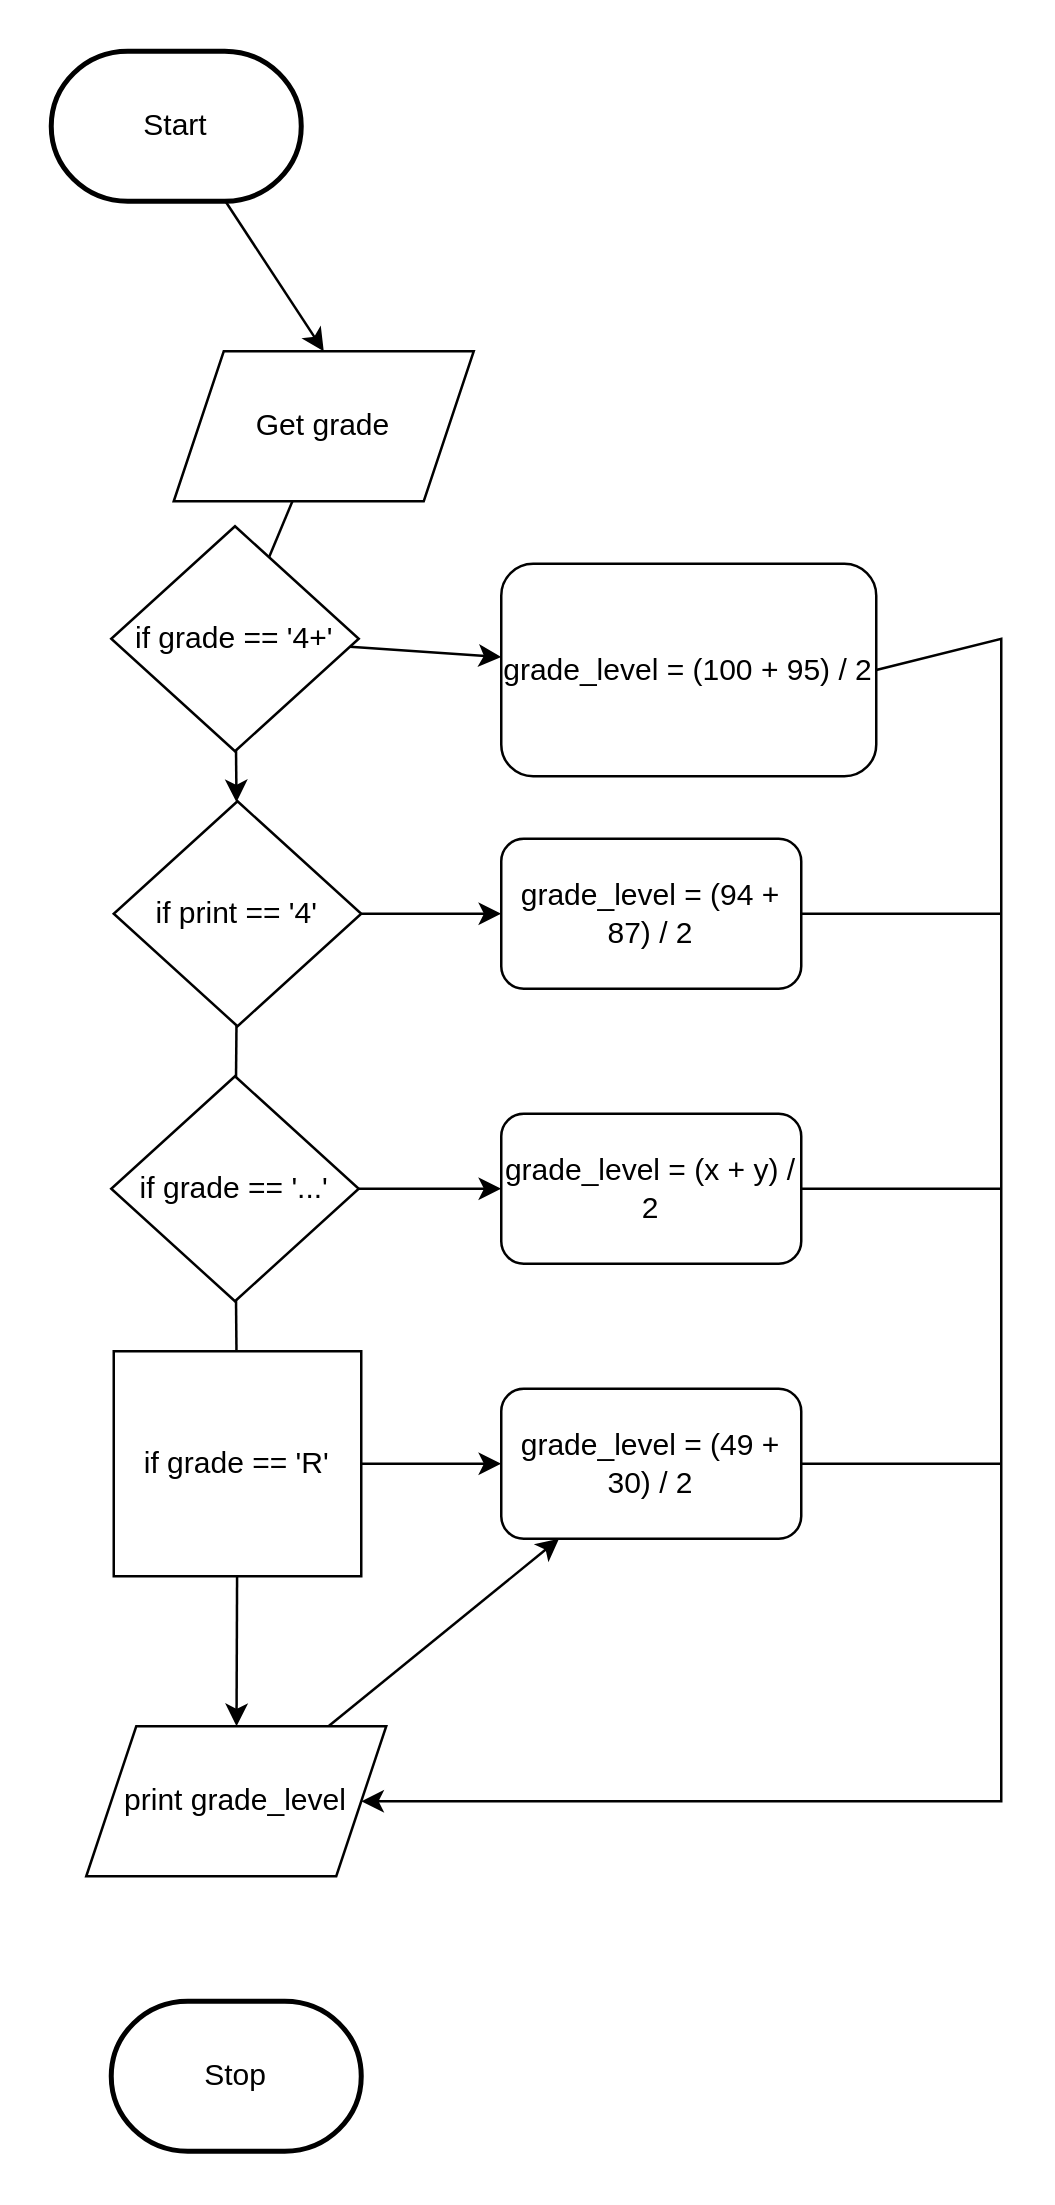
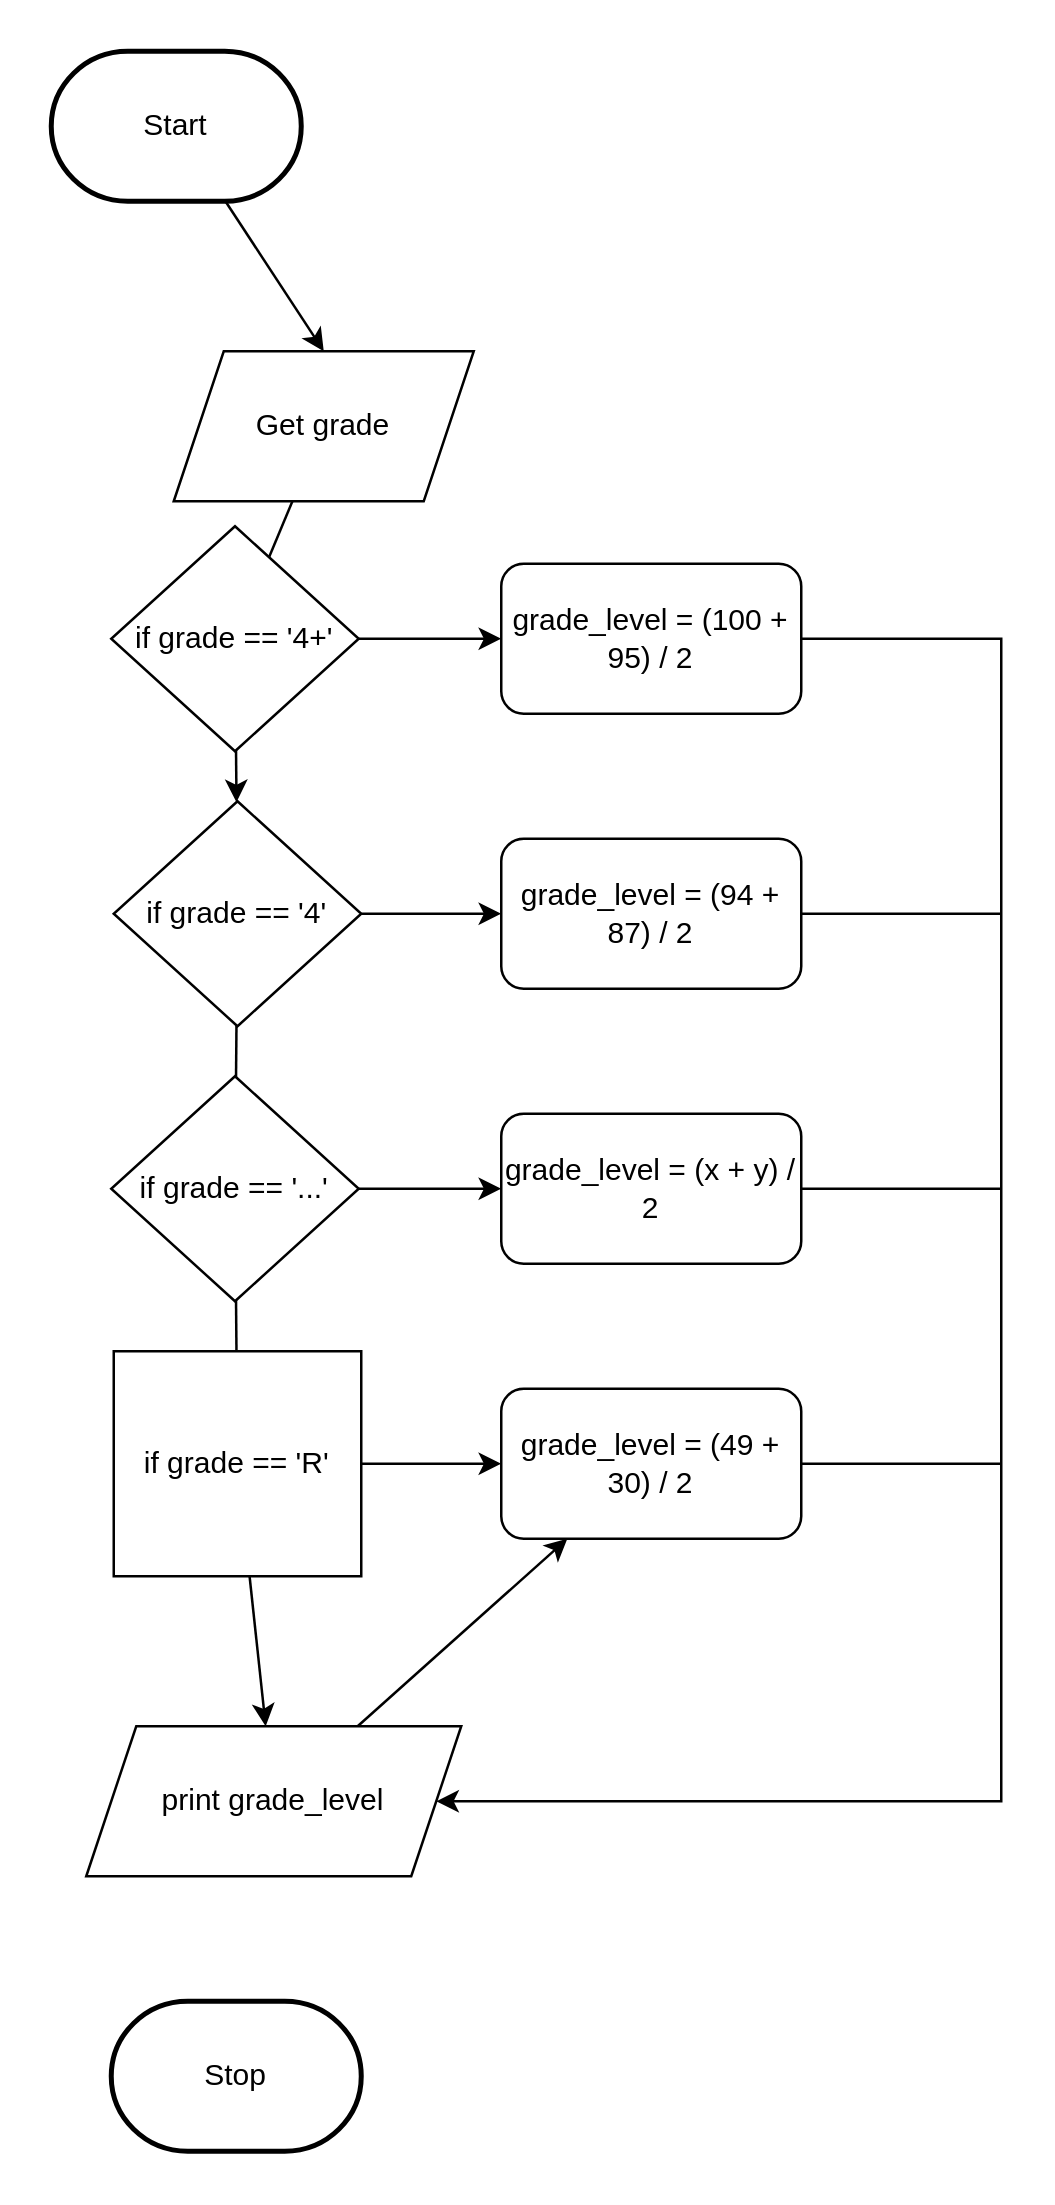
(689, 670) -> (651, 639)
(238, 914) -> (238, 914)
(236, 1801) -> (274, 1801)
